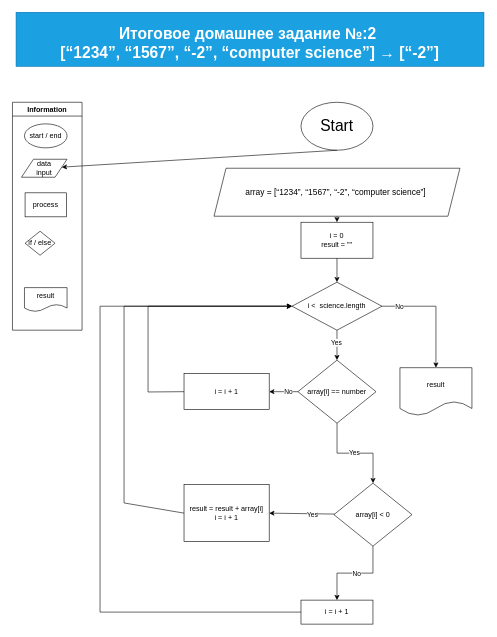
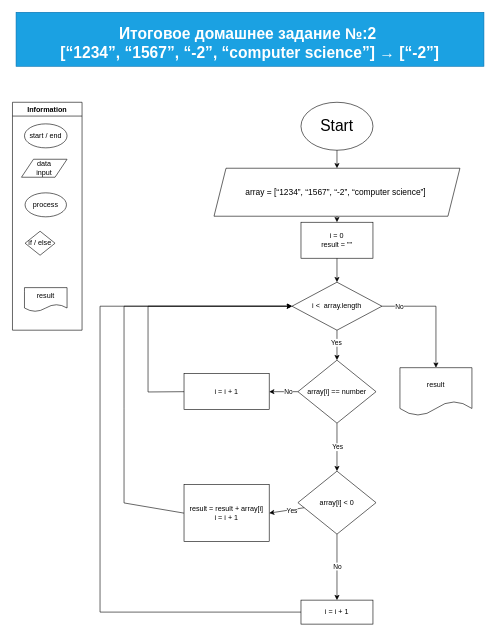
(71, 167) -> (337, 162)
(46, 205) -> (46, 205)
(337, 306) -> (337, 306)
(373, 515) -> (337, 503)
